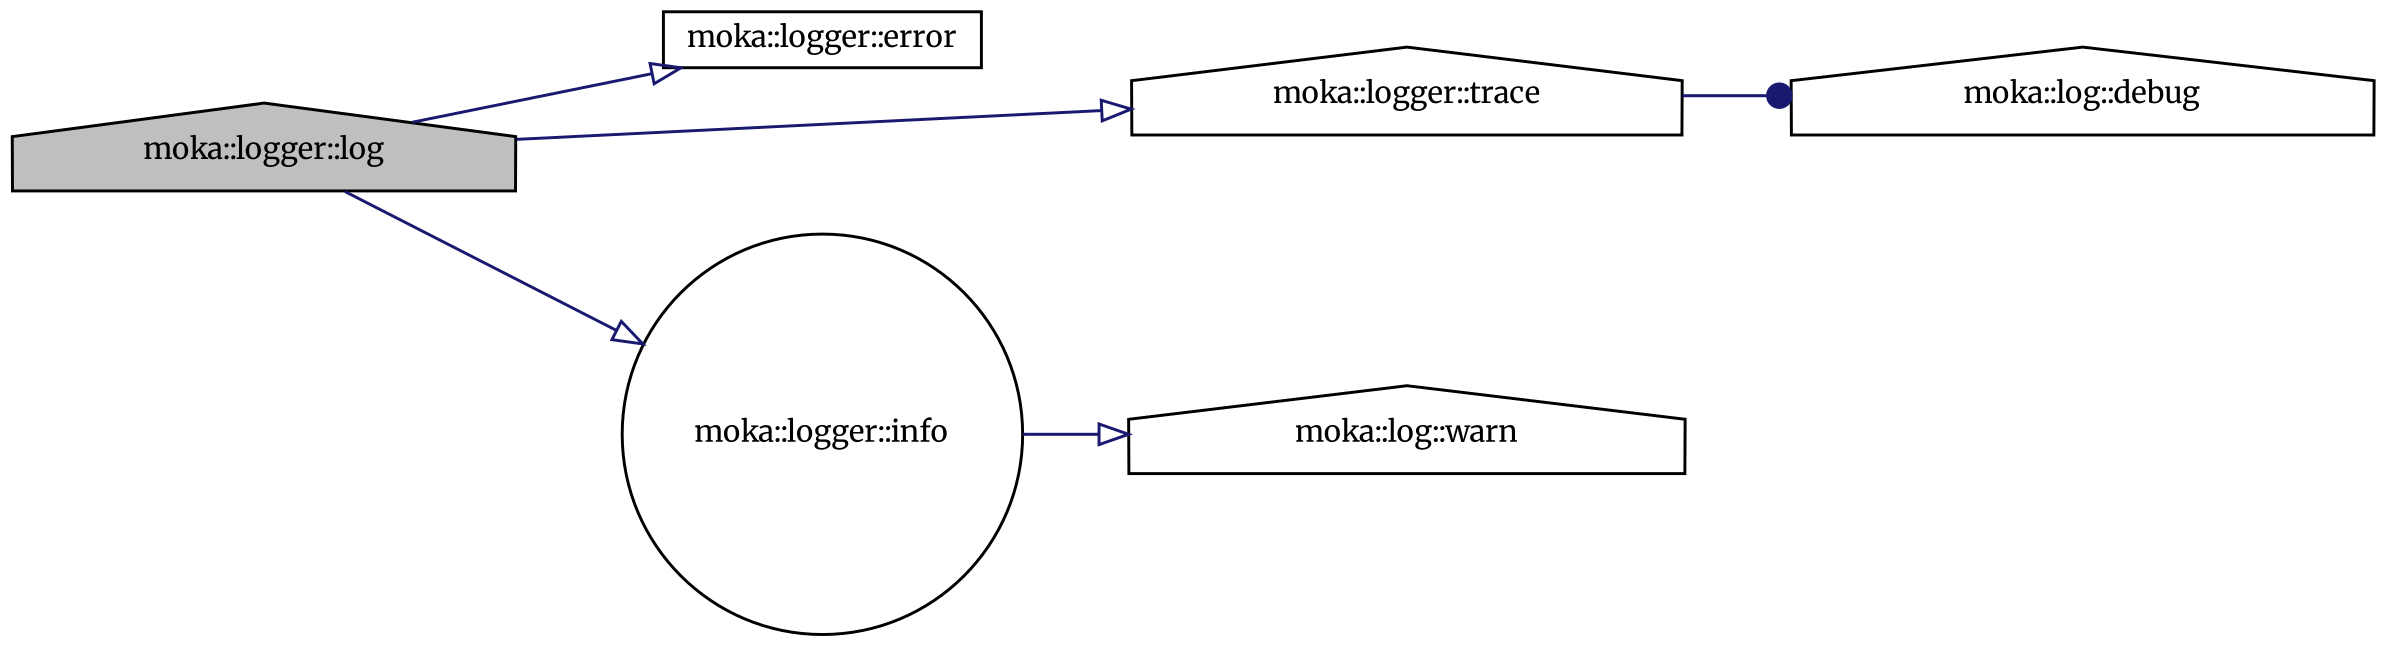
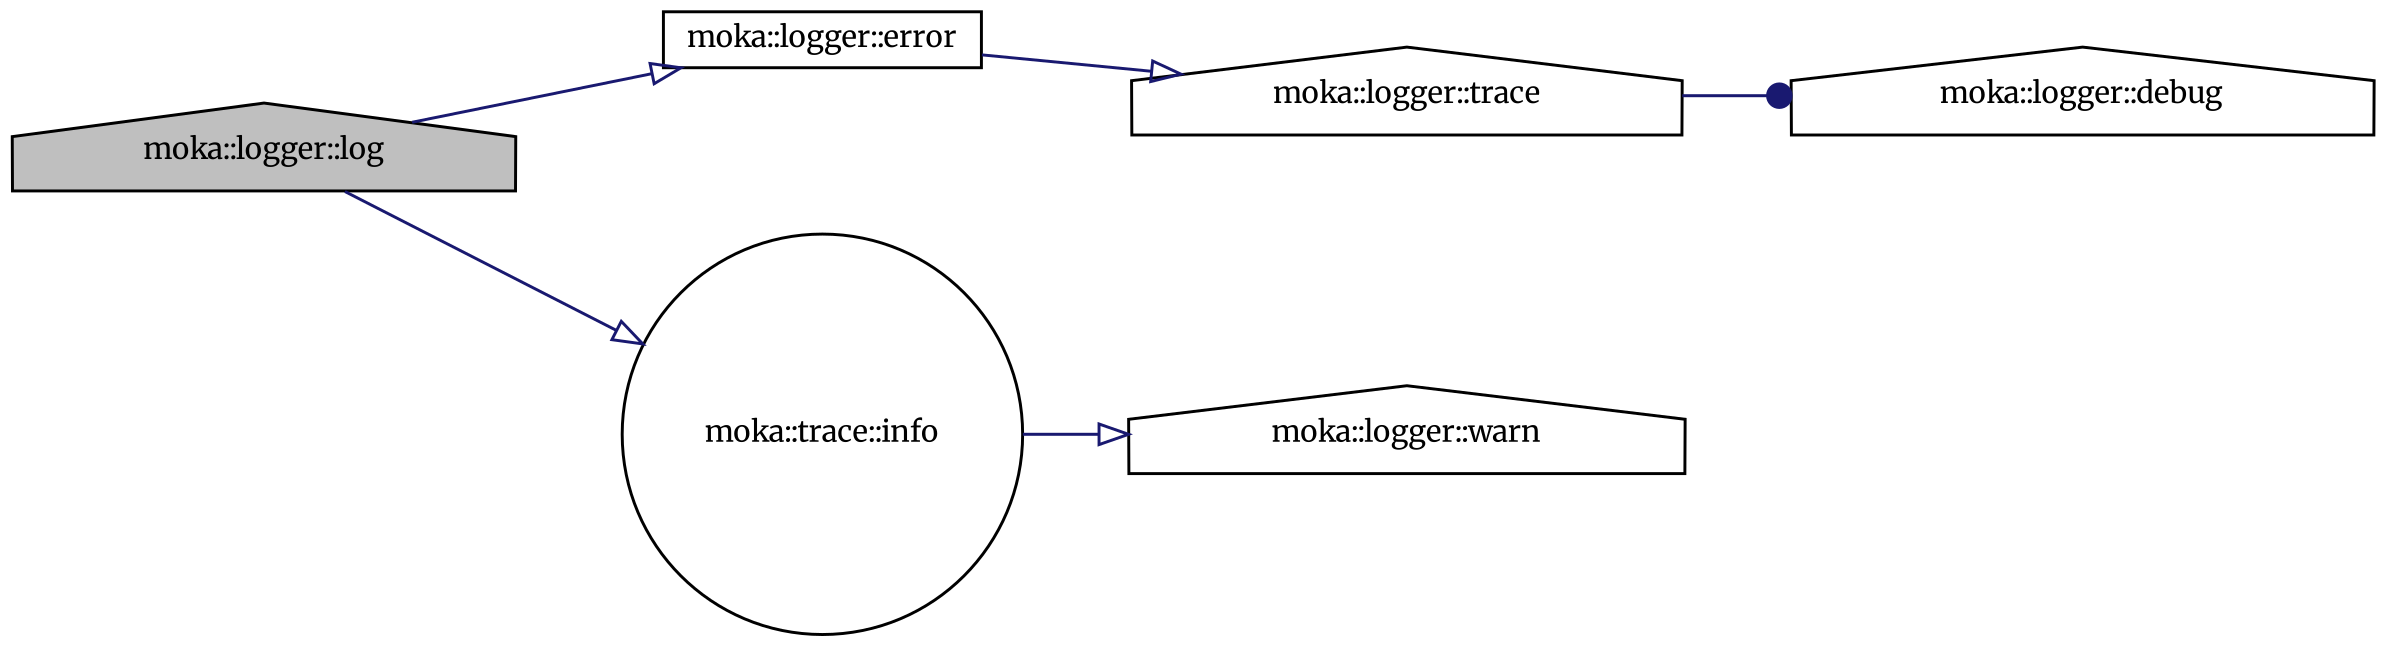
(2083, 96) -> (2083, 96)
(809, 125) -> (1067, 63)
(822, 434) -> (822, 434)
(1407, 434) -> (1407, 434)
